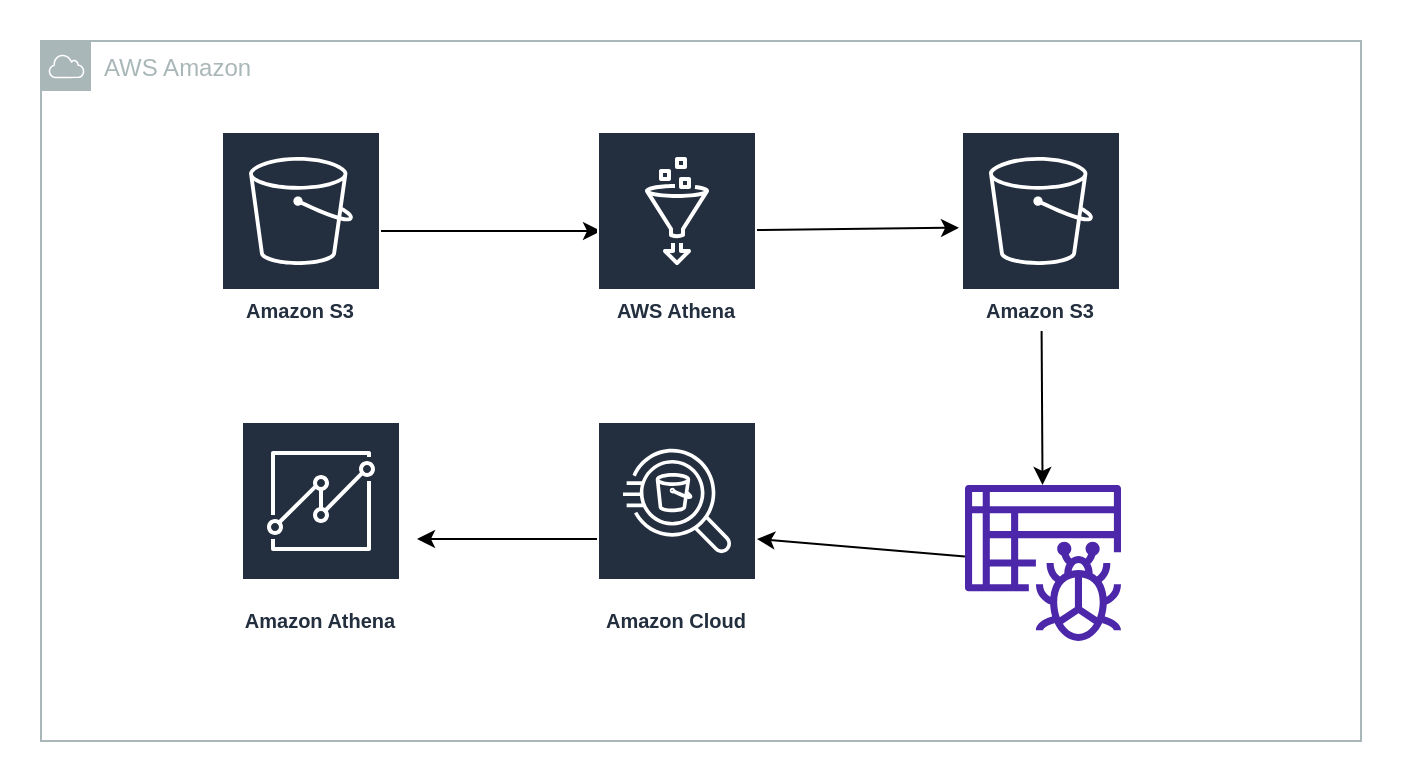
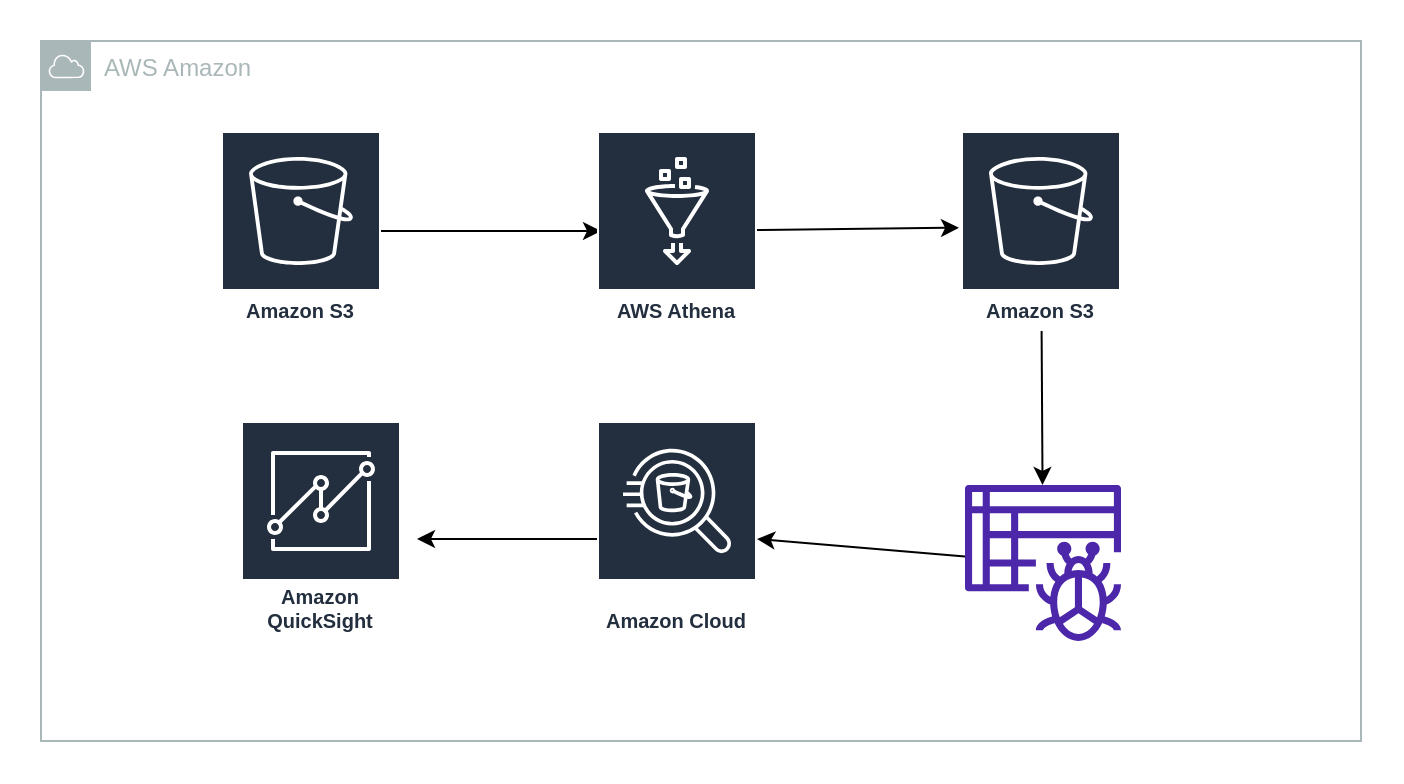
(321, 621) -> (321, 609)
